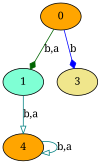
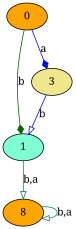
(52, 49) -> (21, 82)
(73, 49) -> (44, 49)
none -> (39, 111)
(23, 147) -> (23, 213)
